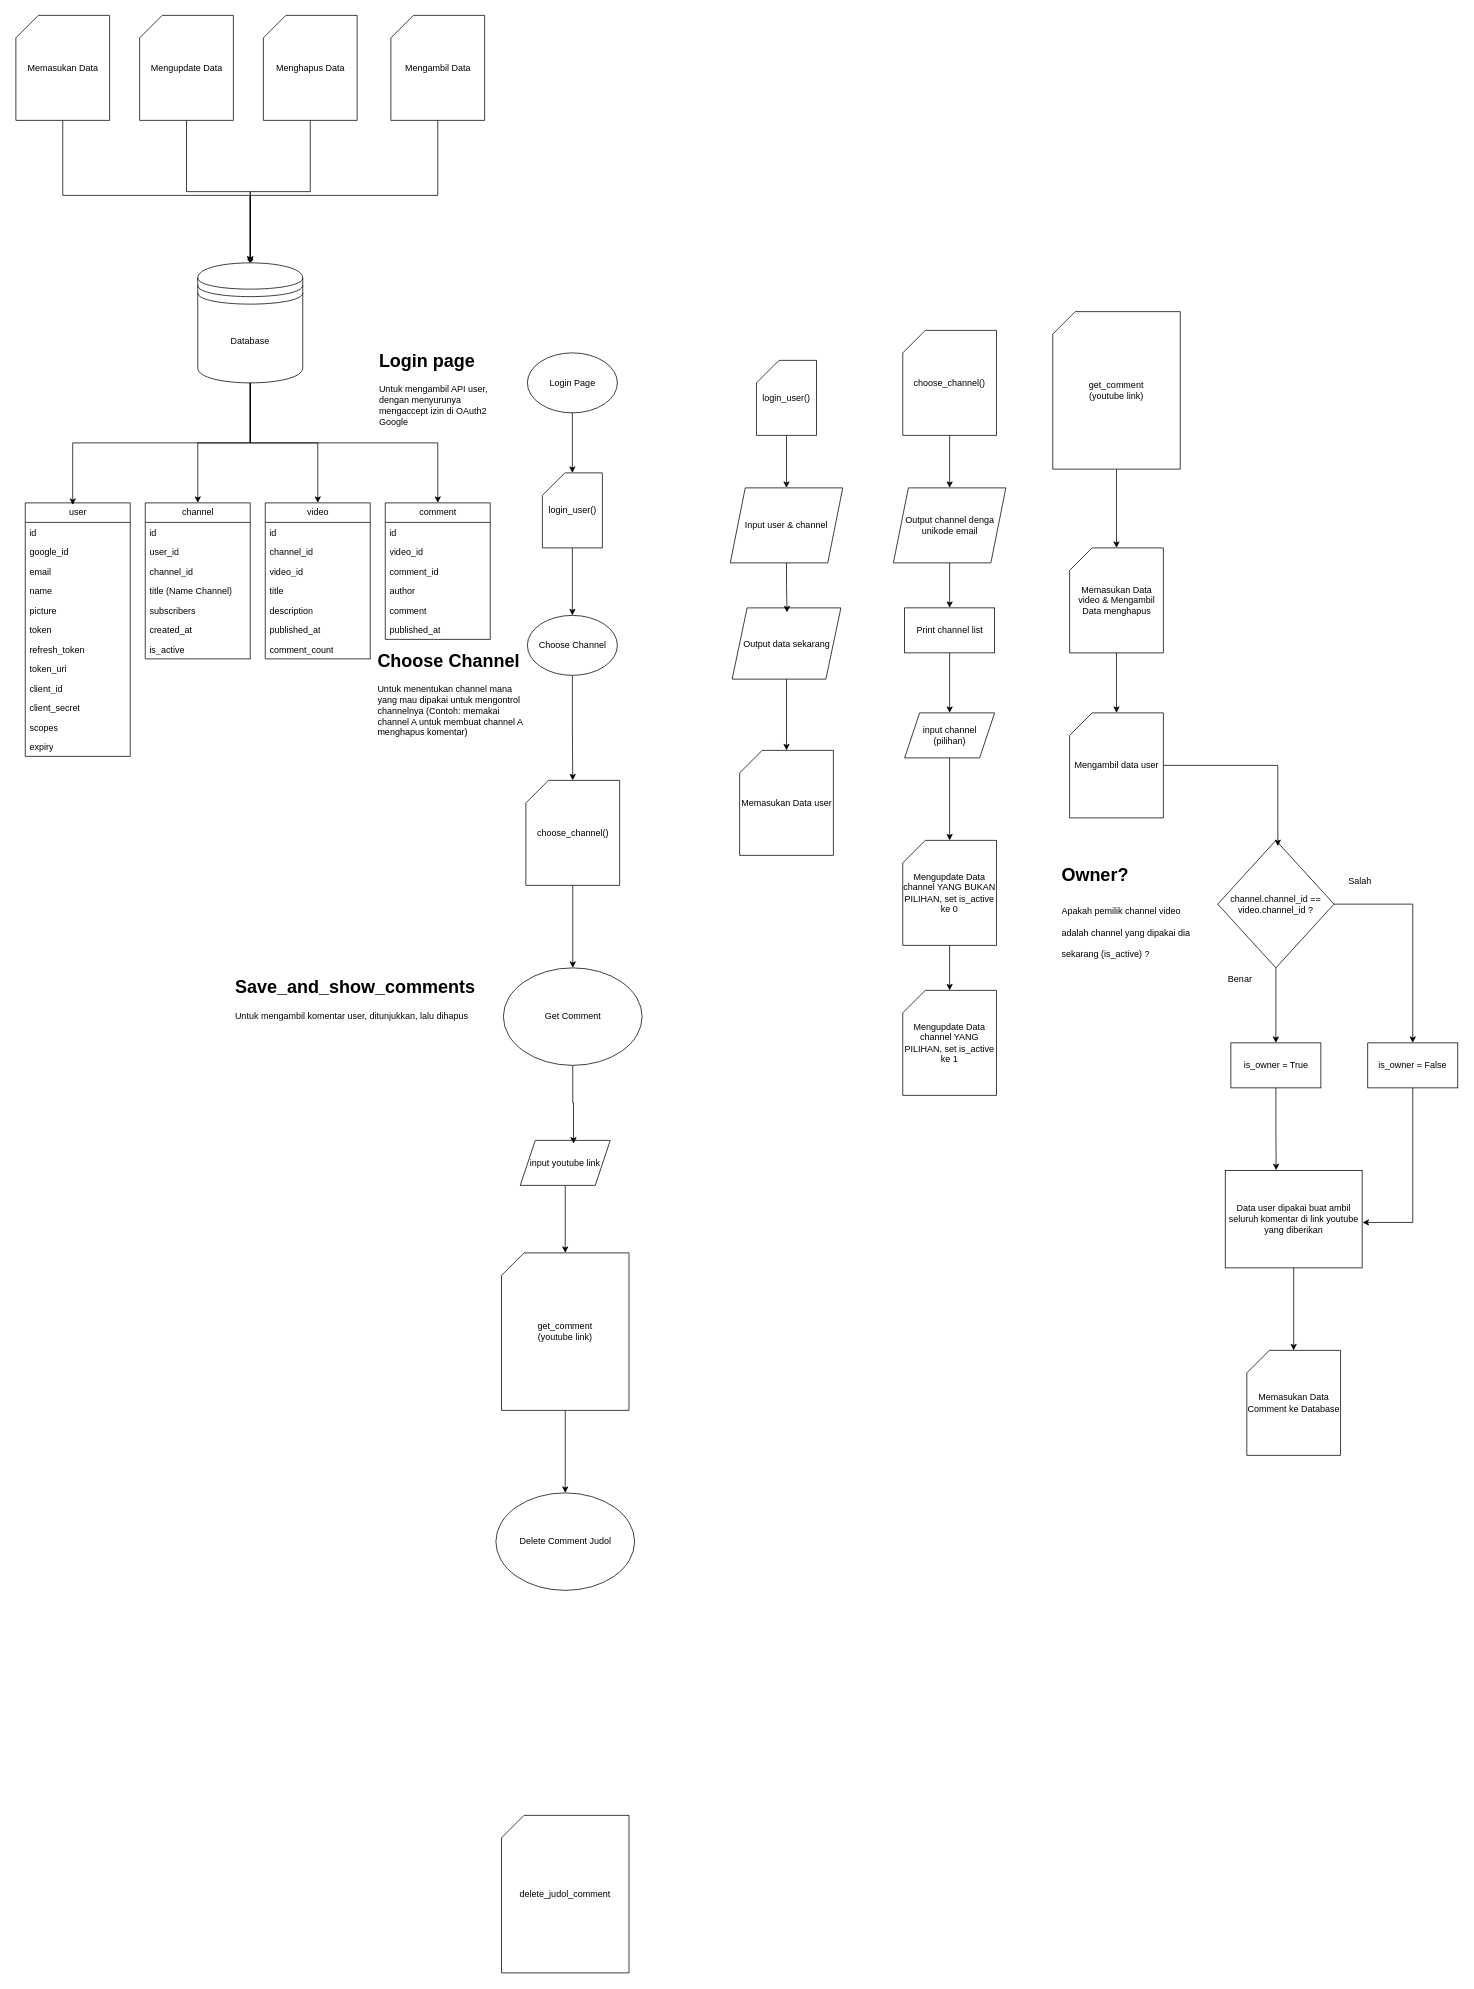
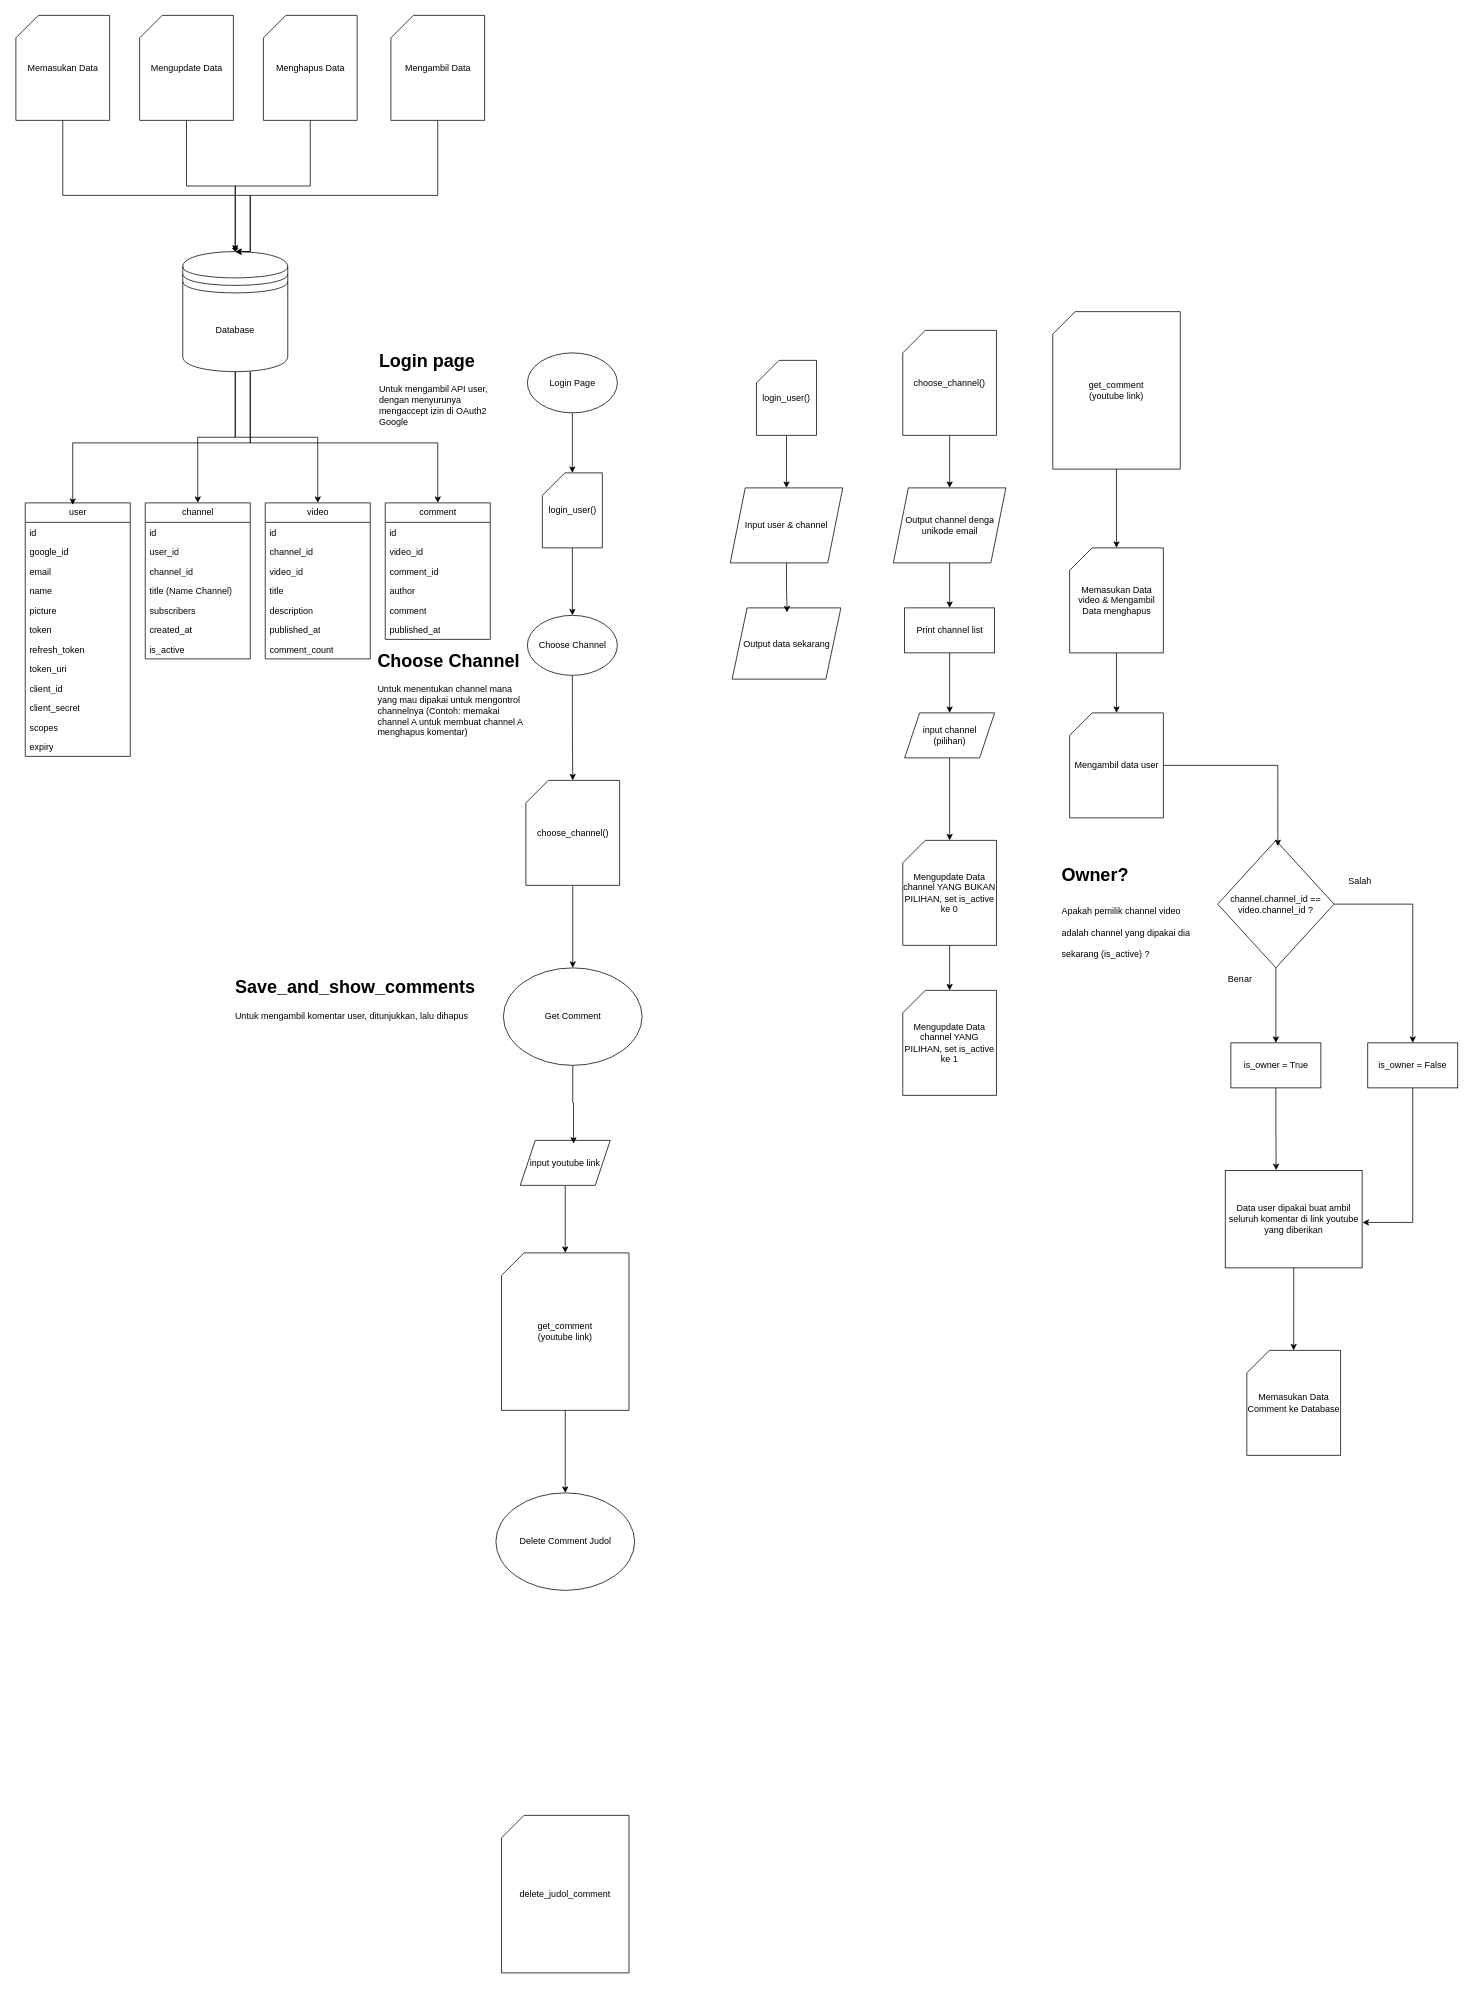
(250, 323) -> (235, 312)
(786, 712) -> none
(786, 803) -> none
